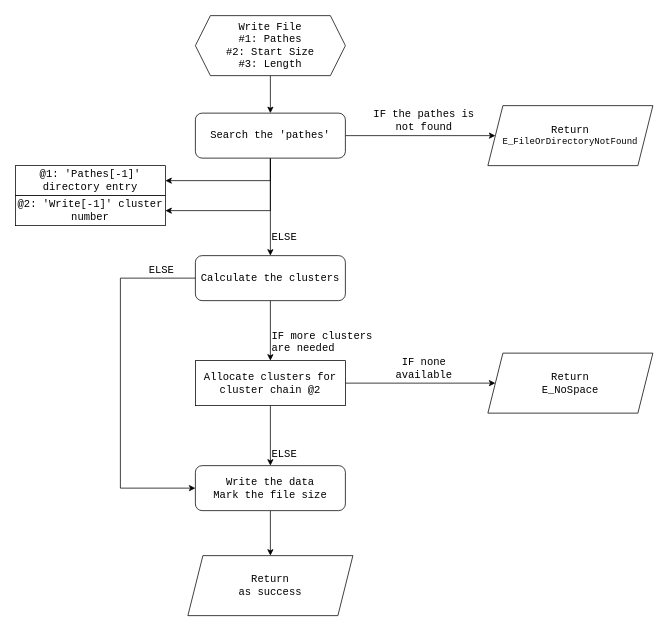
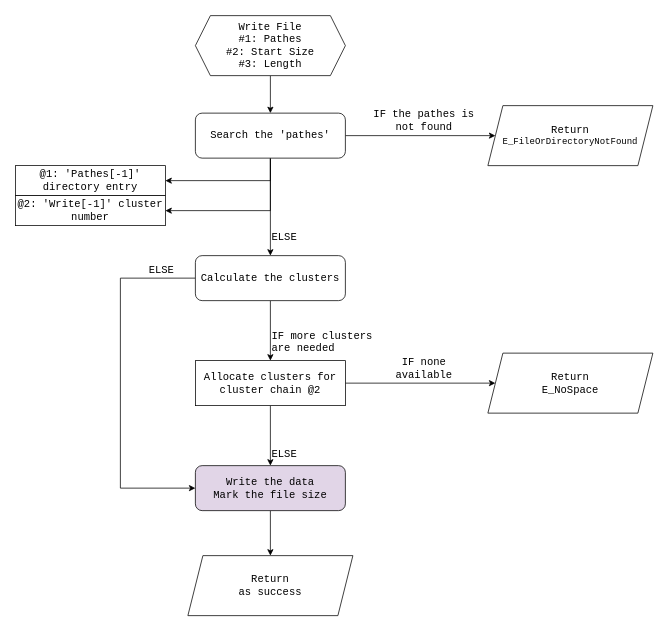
(270, 488) -> (270, 488)
